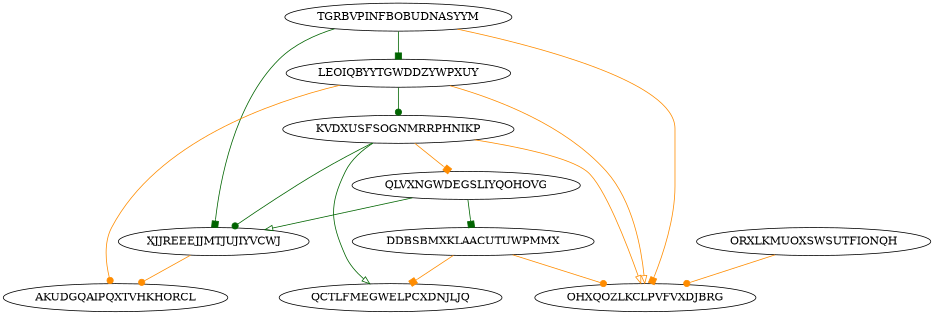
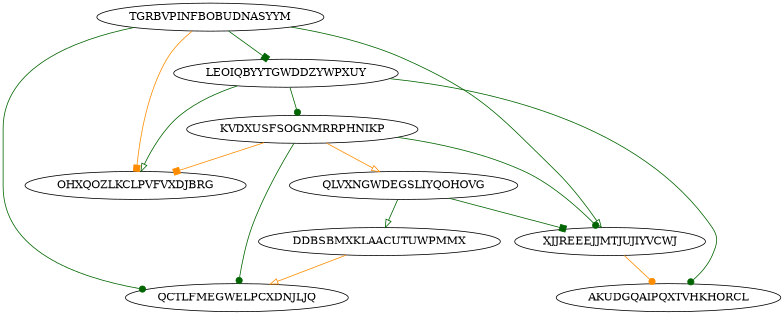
(247, 105) -> (449, 81)
(189, 147) -> (595, 133)
(581, 148) -> (182, 114)
(429, 155) -> (350, 156)
none -> (3, 161)
(587, 171) -> (223, 156)
(334, 208) -> (260, 208)
(469, 210) -> (393, 210)
(342, 213) -> (504, 213)
(814, 242) -> none
(435, 267) -> (312, 268)
(556, 269) -> none
